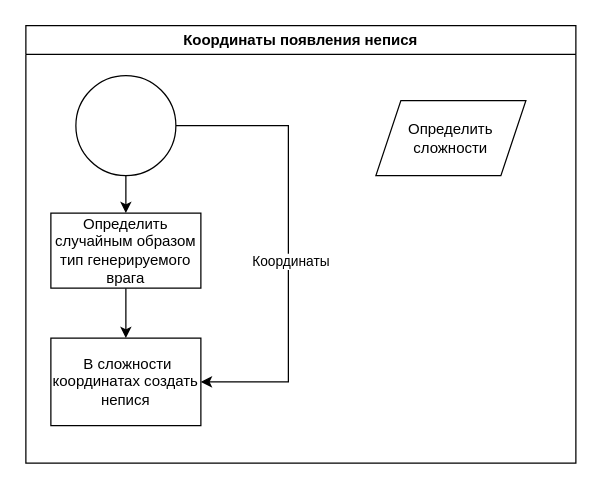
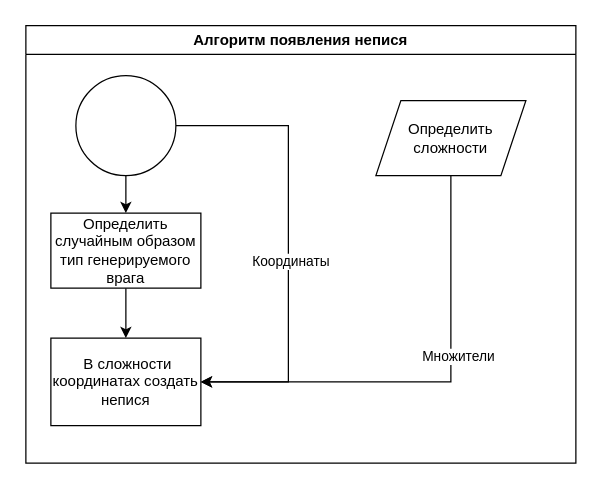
(301, 41) -> (301, 41)
none -> (451, 360)
